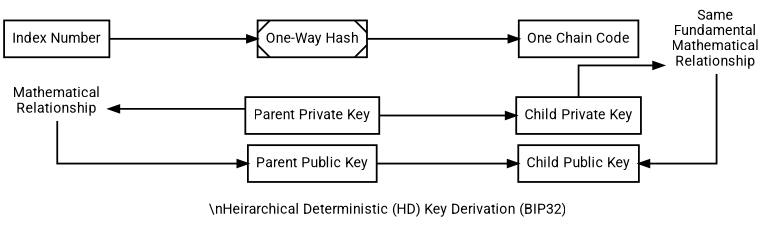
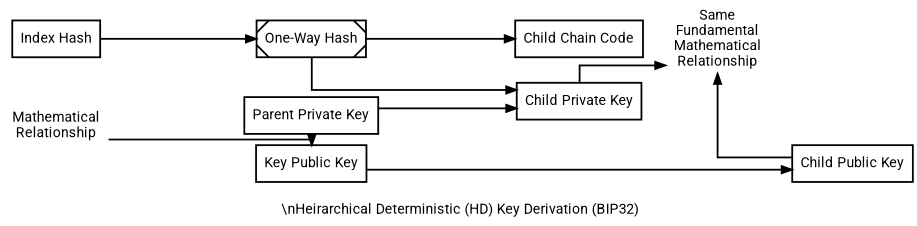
(57, 39) -> (56, 39)
(579, 39) -> (579, 39)
none -> (393, 90)
(182, 109) -> none
(717, 152) -> (718, 157)
(312, 164) -> (311, 164)
